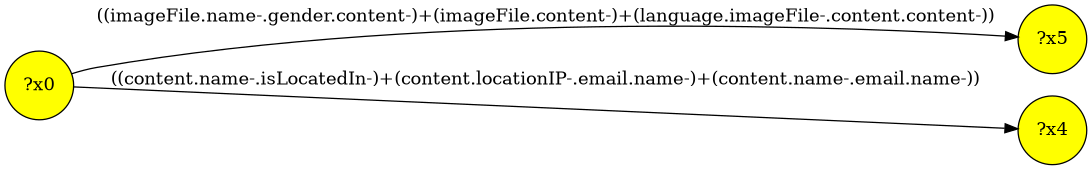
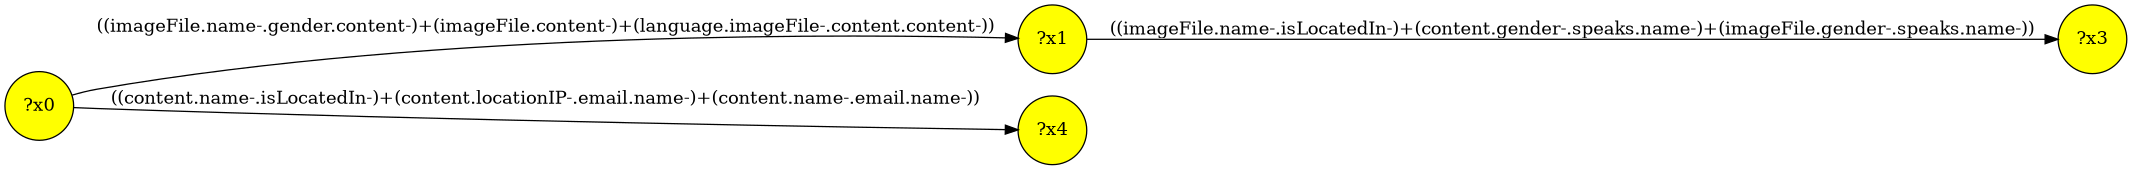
(1052, 39) -> (1052, 39)
none -> (2092, 39)
